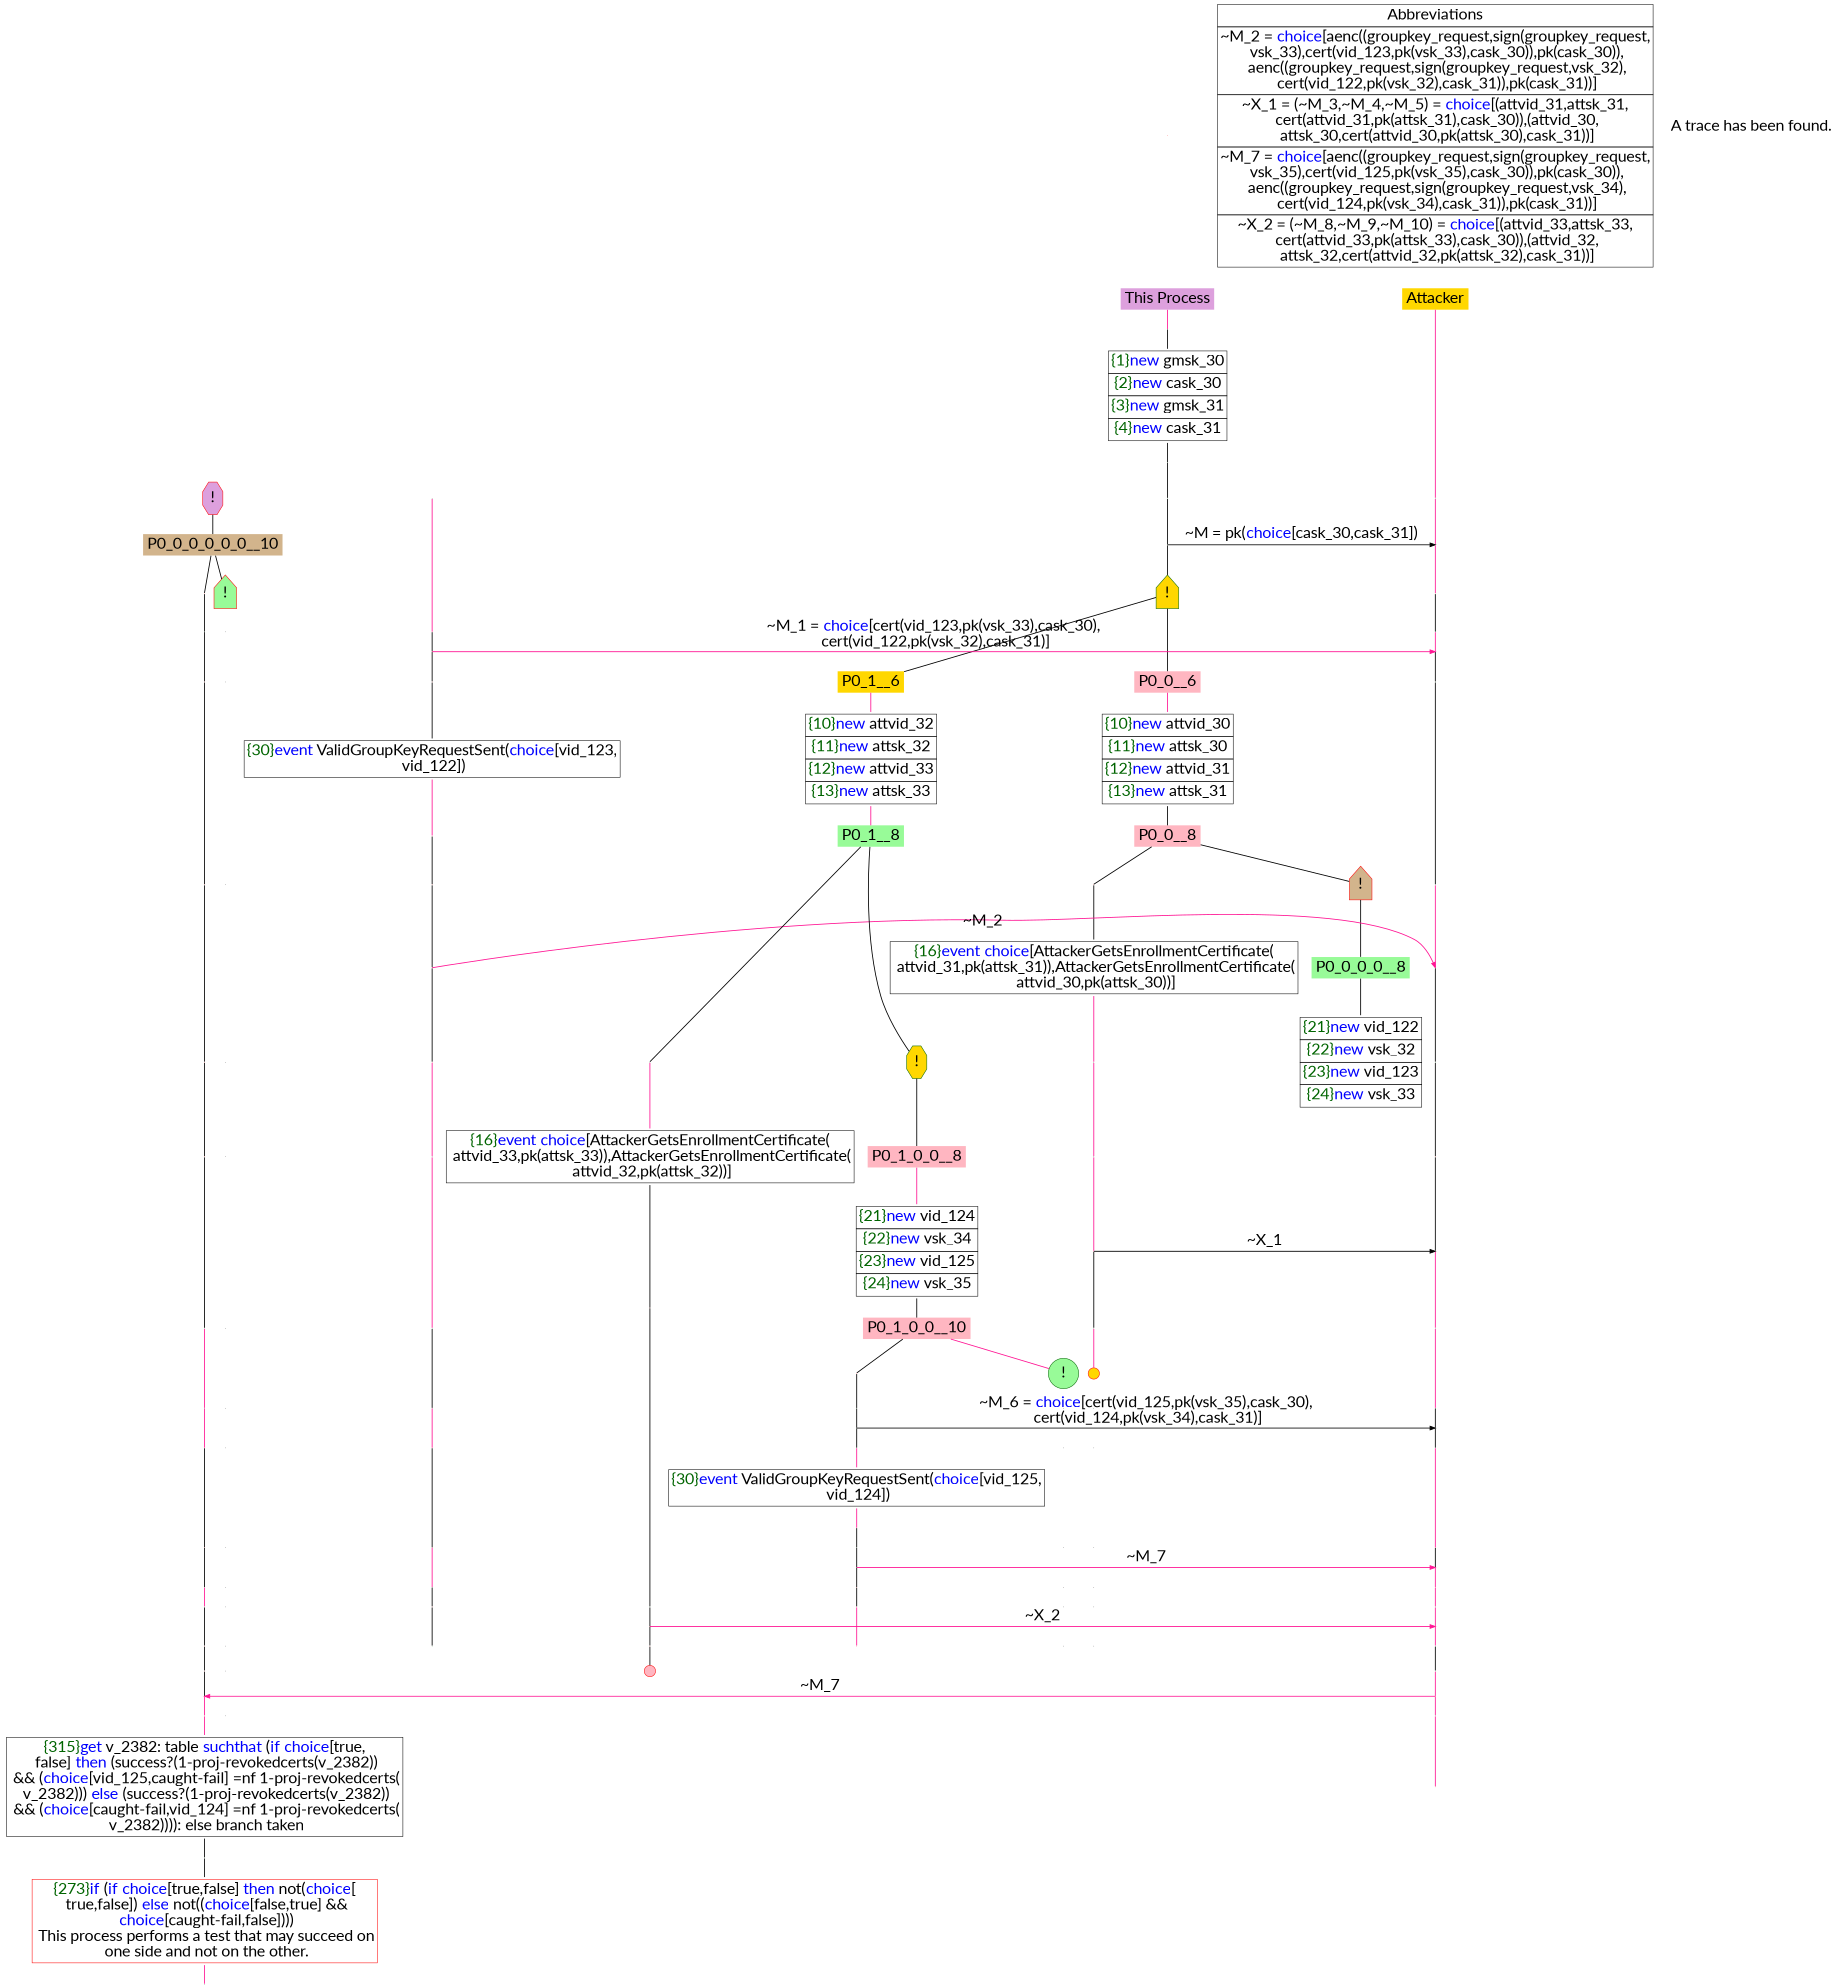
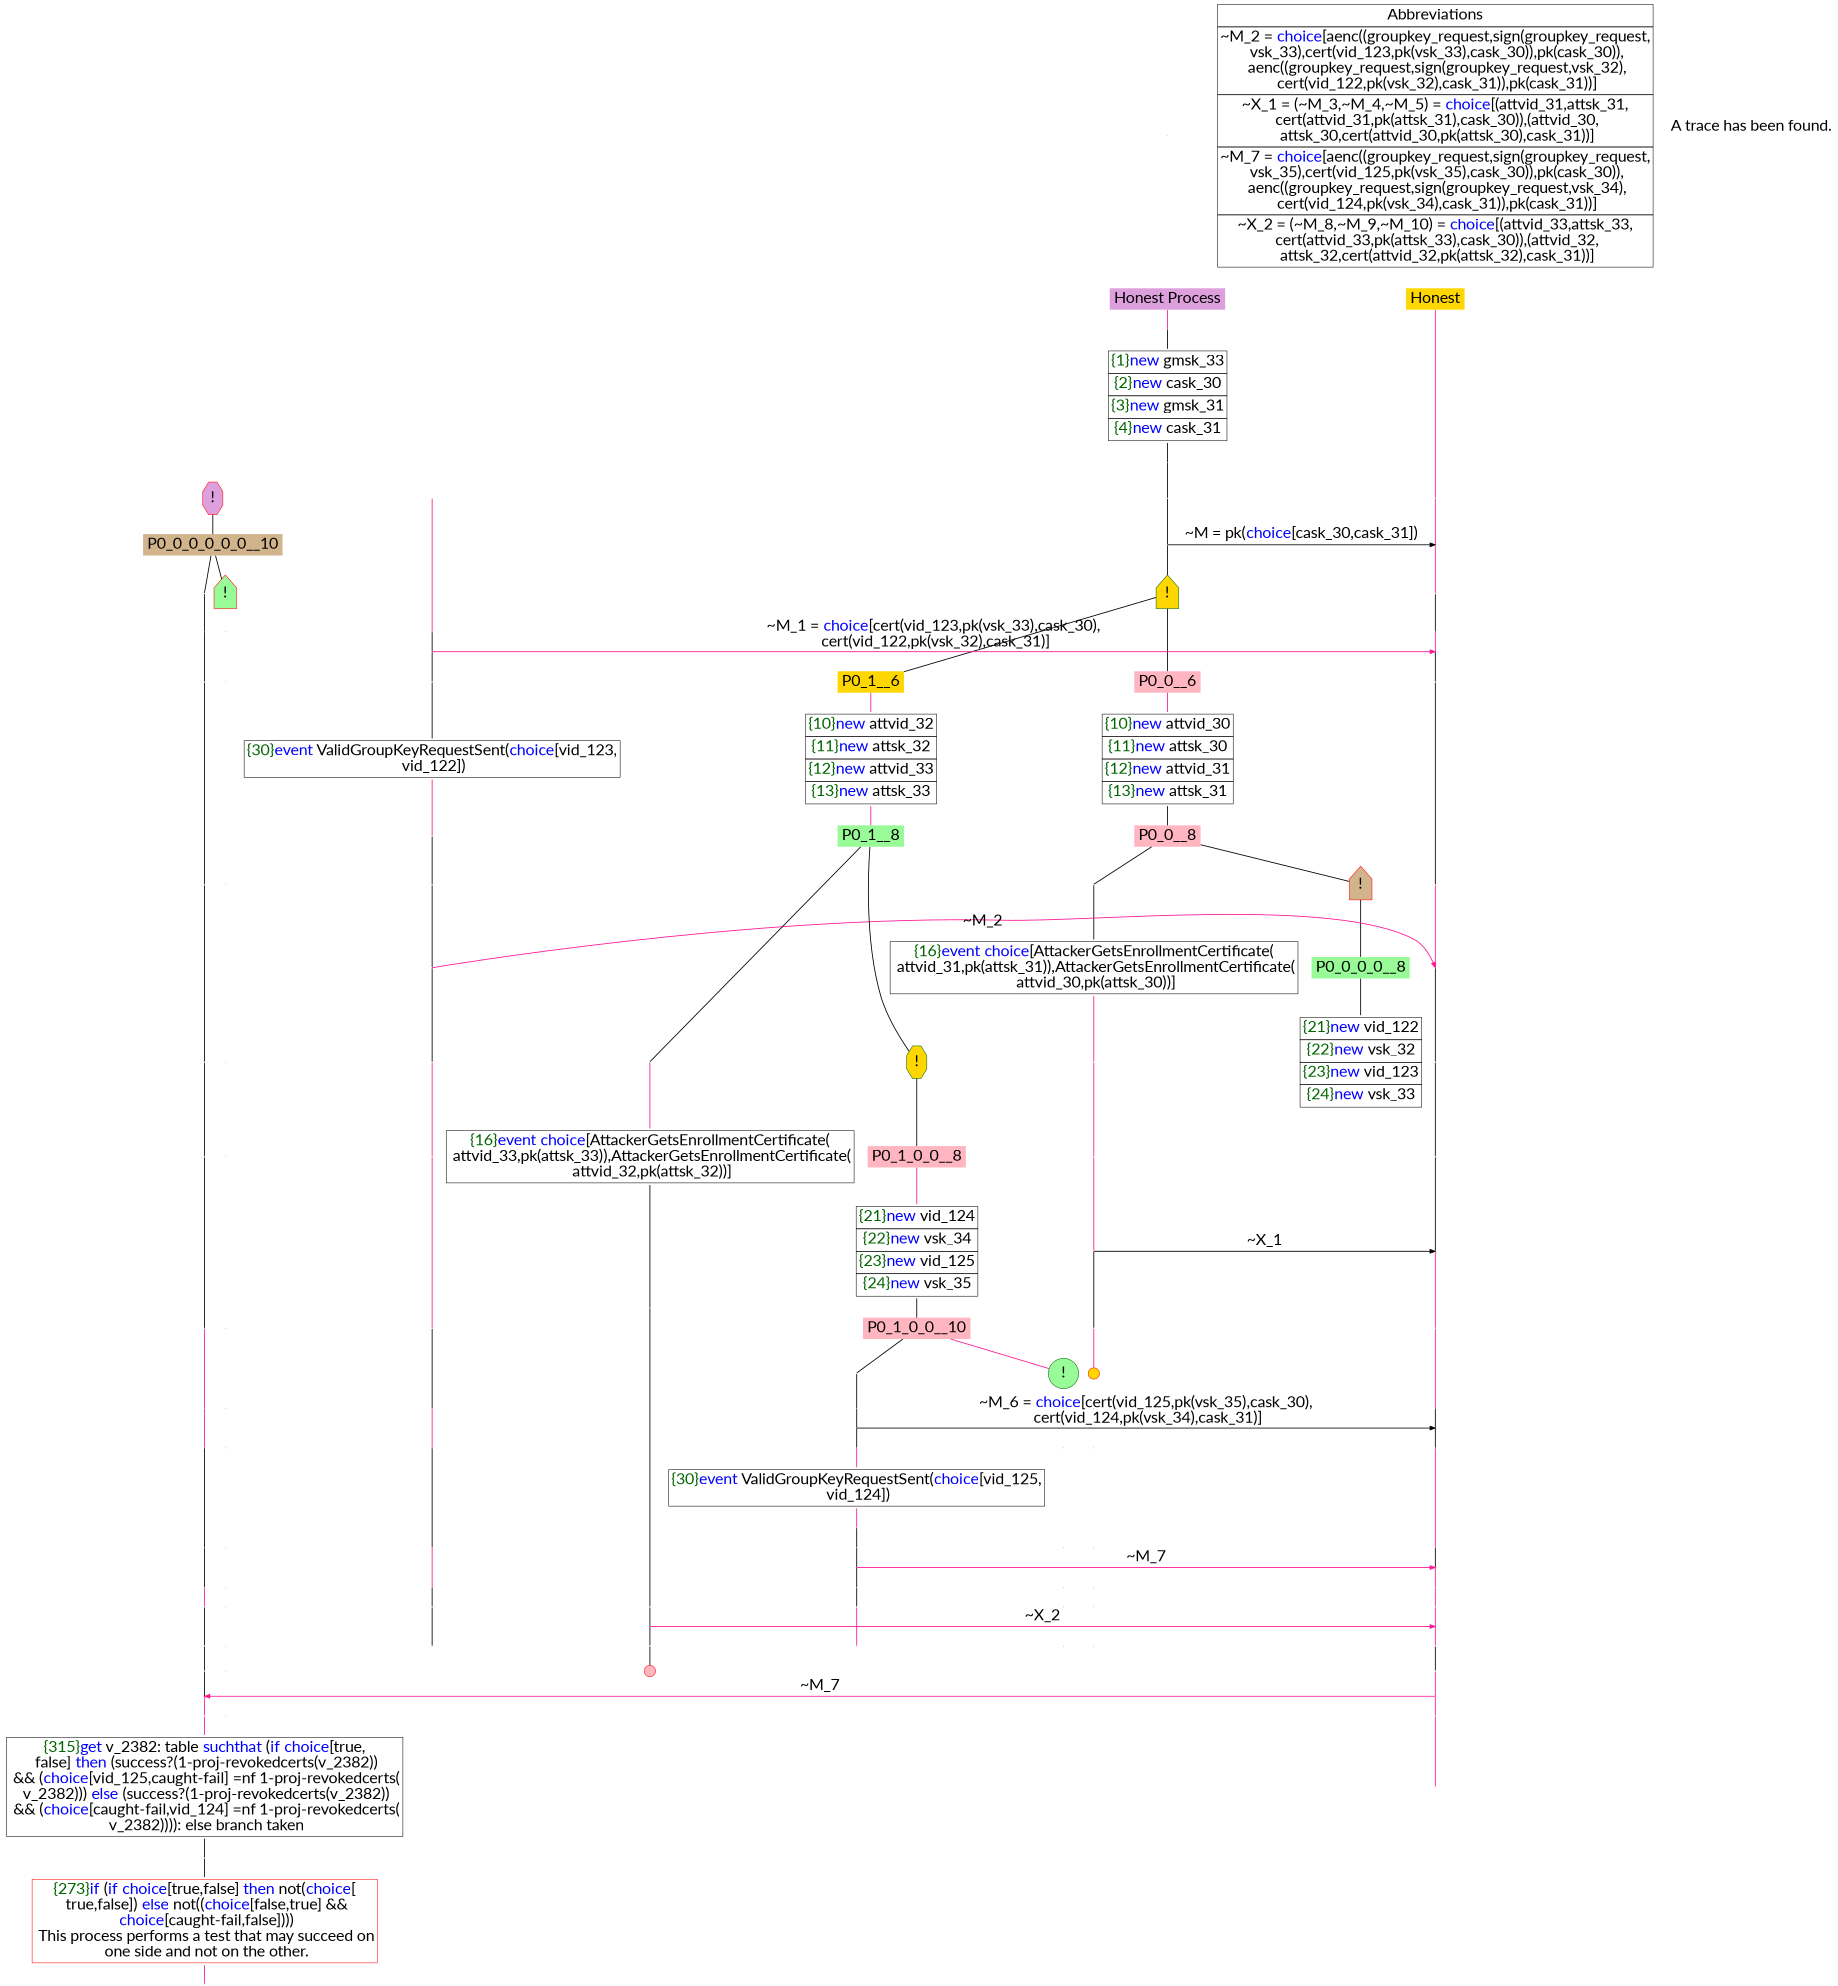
(1167, 299) -> (1167, 299)
(1435, 299) -> (1435, 299)
(1194, 361) -> (1194, 361)
